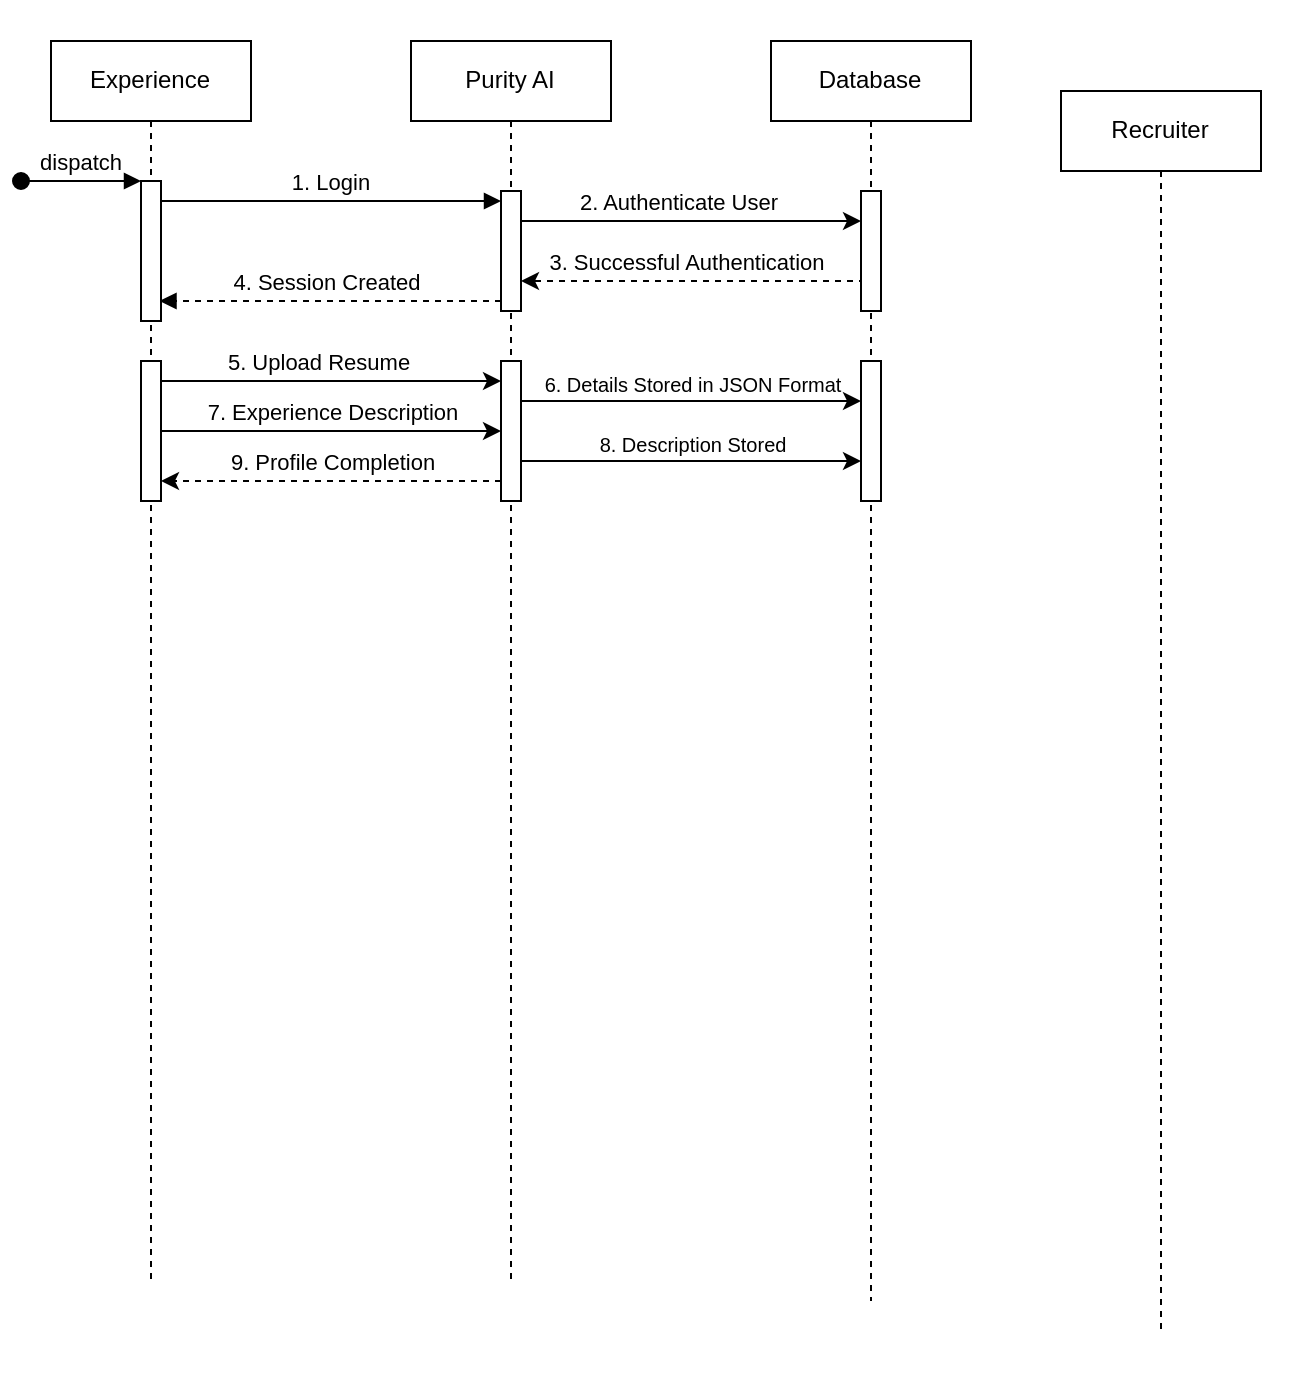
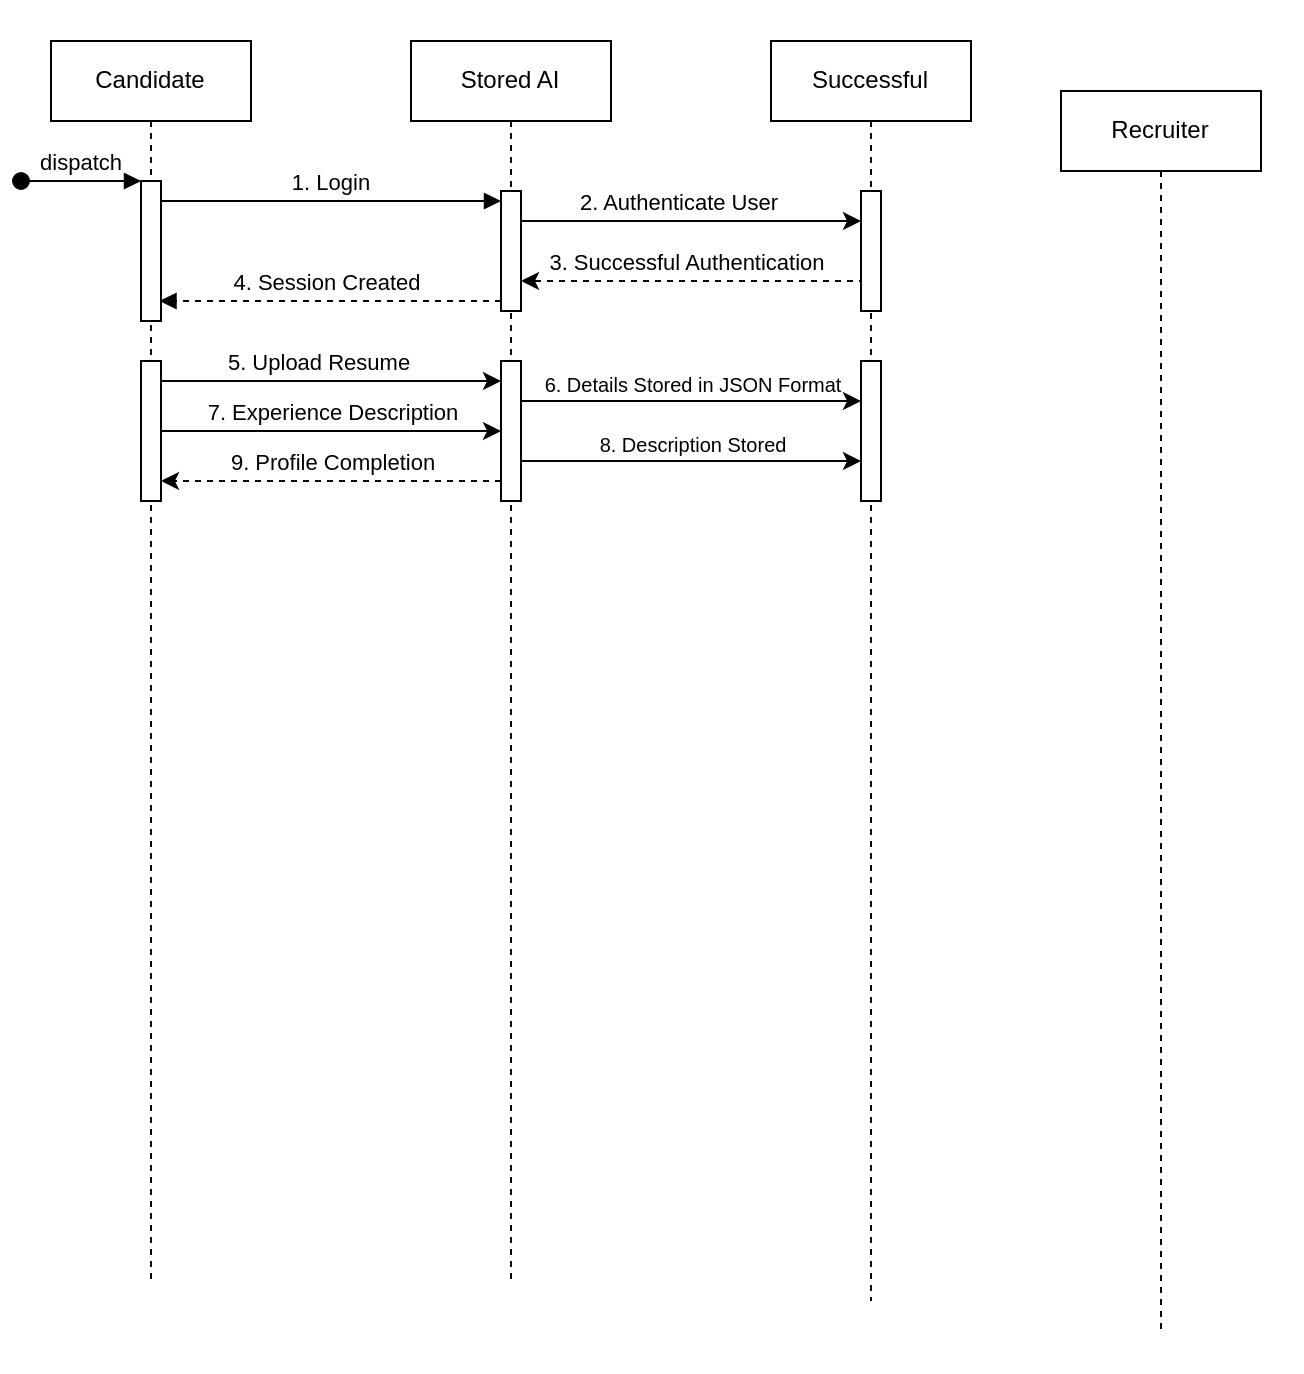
(151, 81) -> (151, 81)
(511, 81) -> (511, 81)
(871, 81) -> (871, 81)
